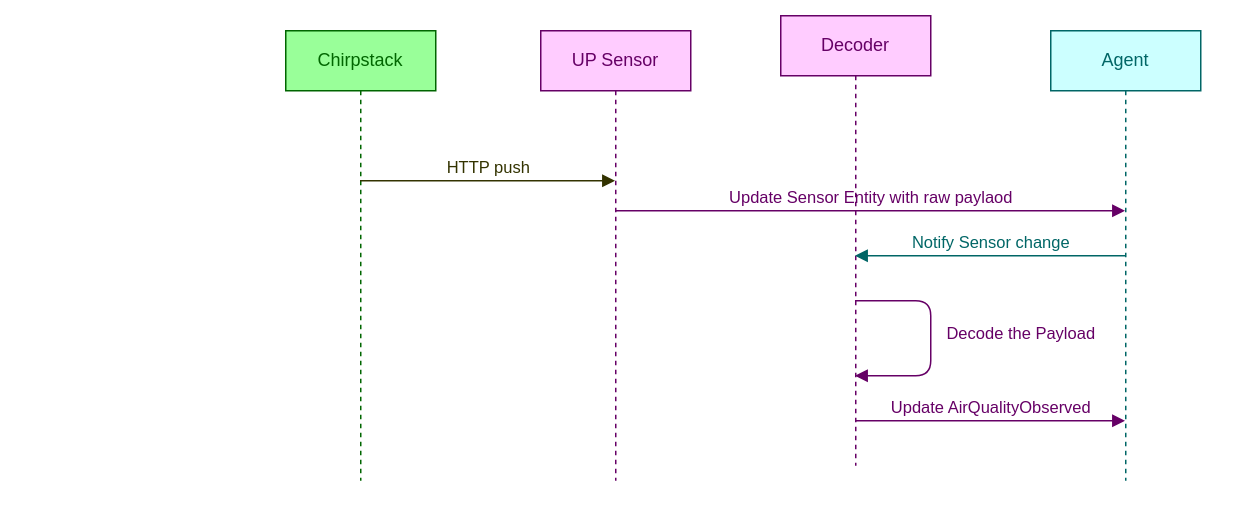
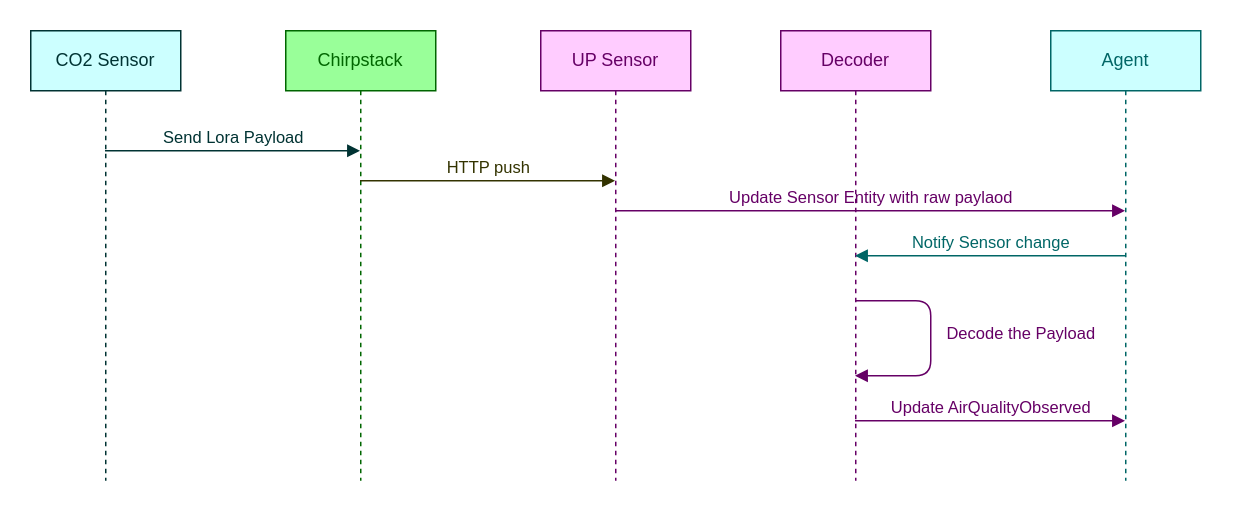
none -> (228, 151)
(856, 241) -> (856, 256)
none -> (106, 256)
